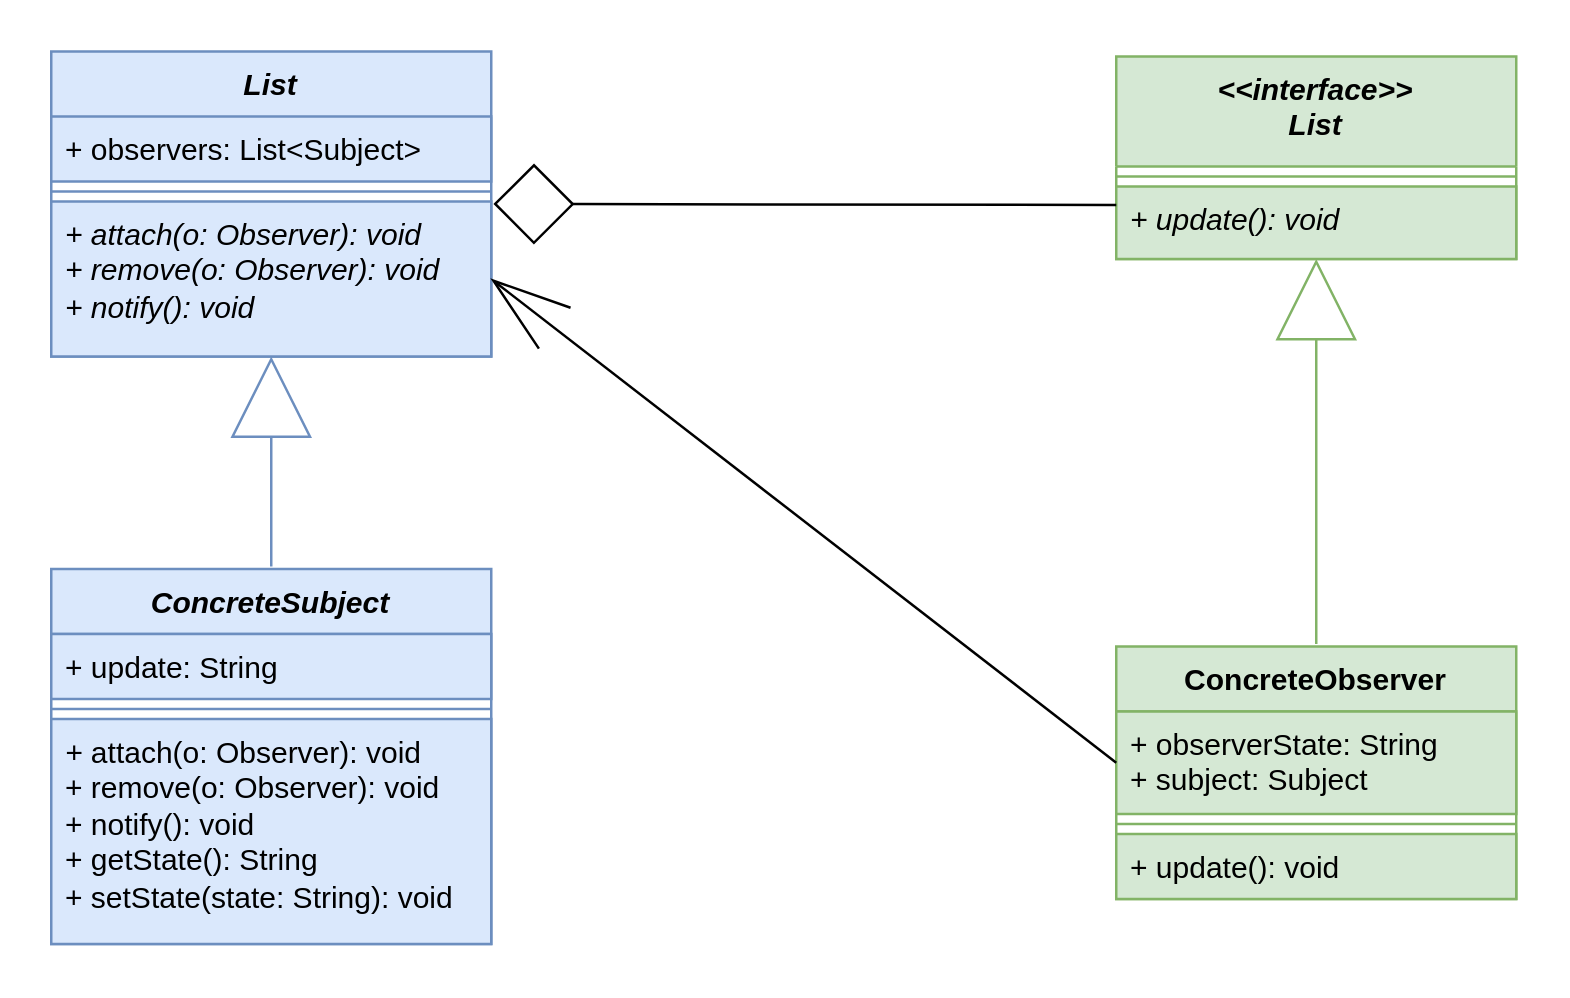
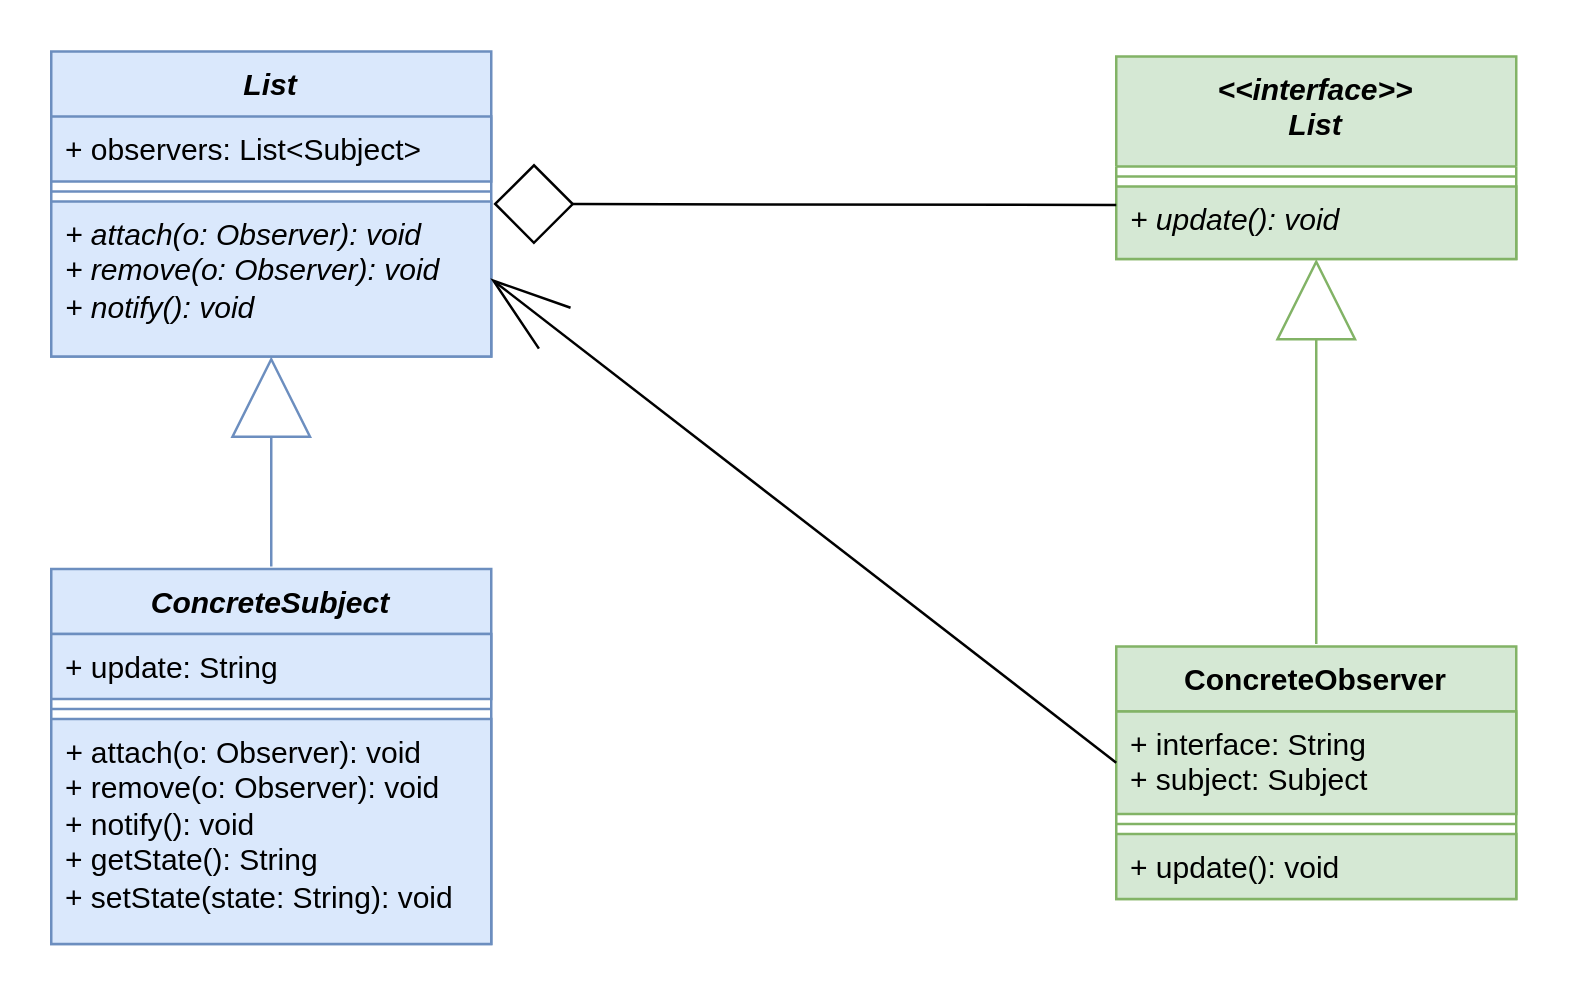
(1309, 765) -> (1271, 765)
